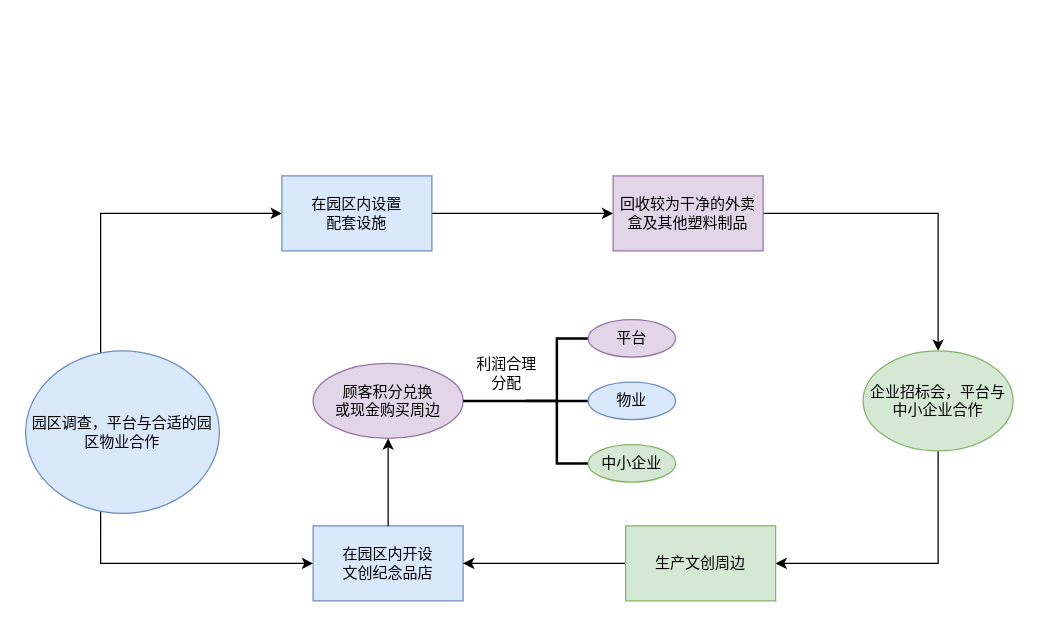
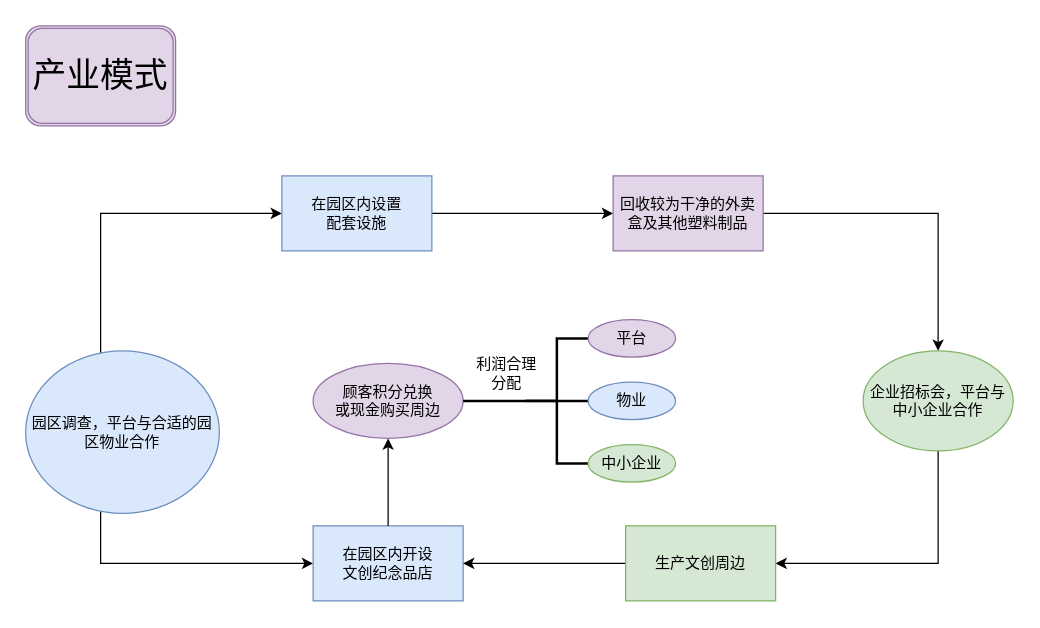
none -> (101, 76)
